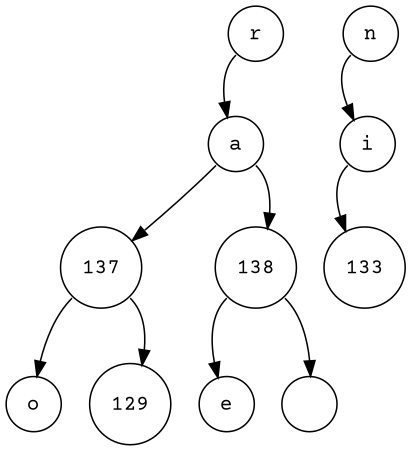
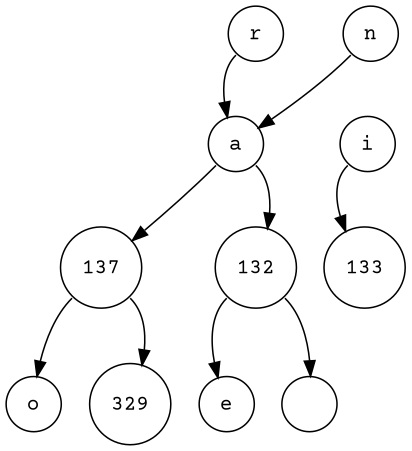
(342, 80) -> (313, 89)
(256, 268) -> (256, 268)
(130, 404) -> (130, 404)
